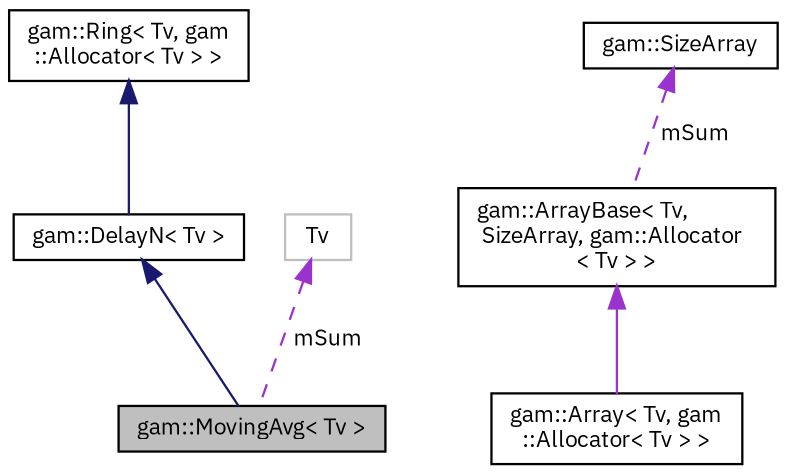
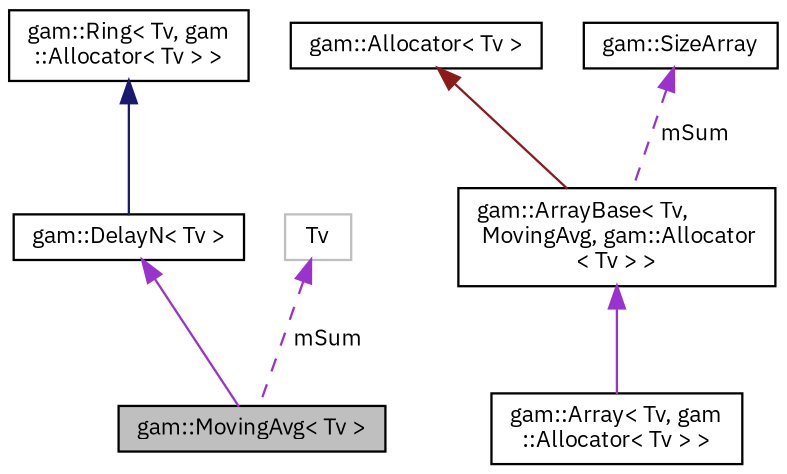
none -> (416, 46)
(617, 237) -> (617, 237)
(197, 343) -> (197, 343)
